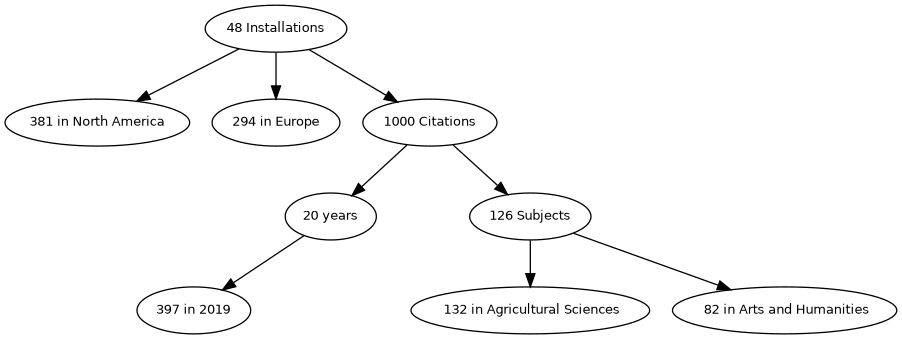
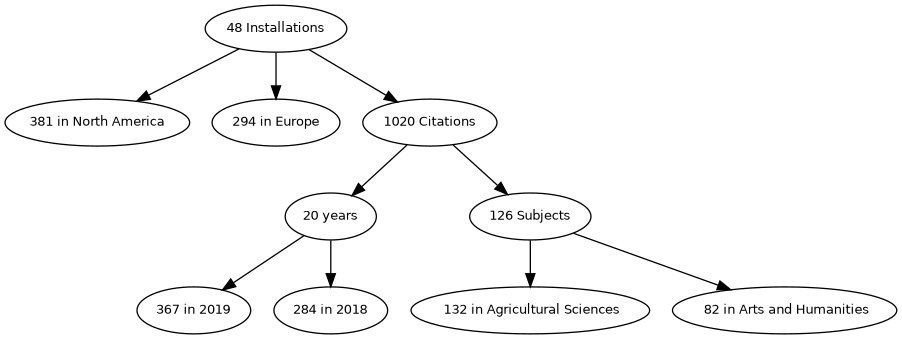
(430, 123) -> (430, 123)
(194, 310) -> (194, 310)
none -> (331, 310)
